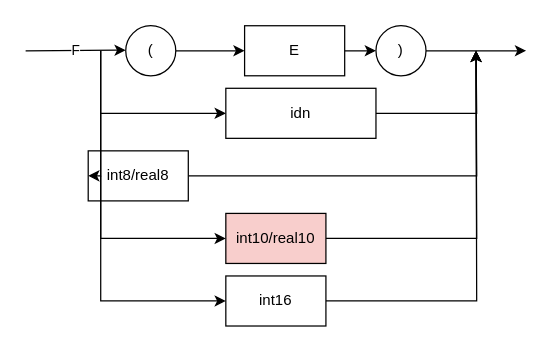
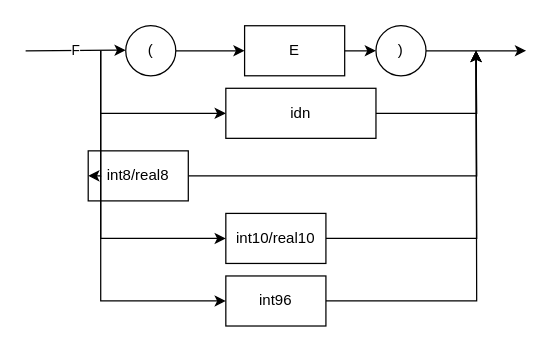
(276, 238) -> (276, 238)
(276, 301) -> (276, 301)
